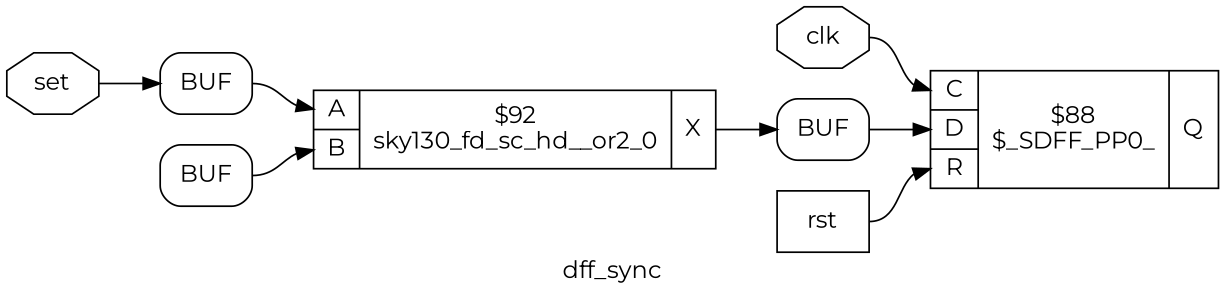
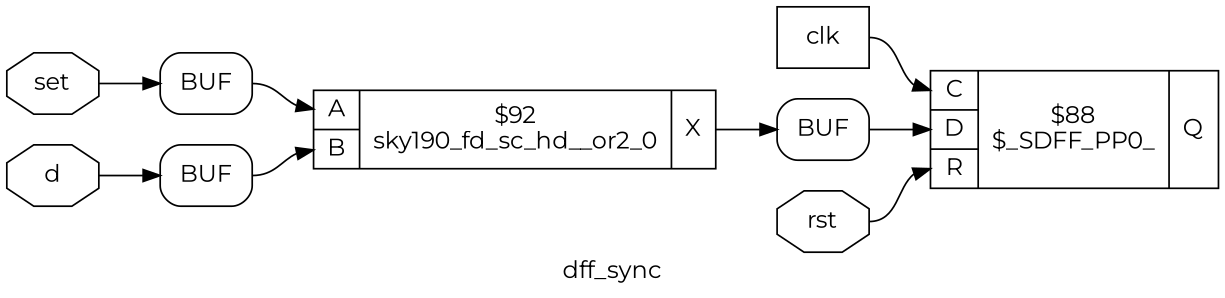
(823, 37) -> (823, 37)
(516, 141) -> (516, 141)
none -> (53, 176)
(823, 222) -> (823, 222)
